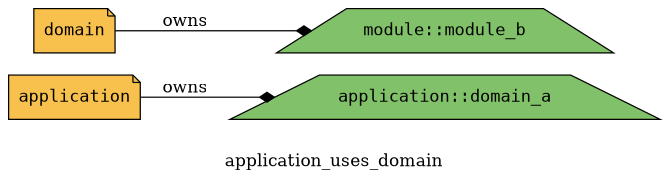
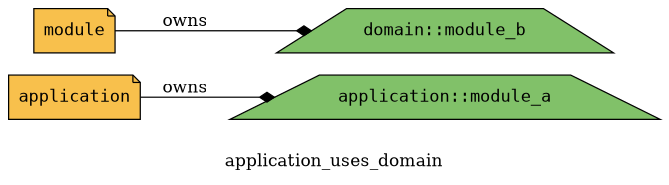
(74, 31) -> (74, 31)
(445, 31) -> (445, 31)
(445, 97) -> (445, 97)
